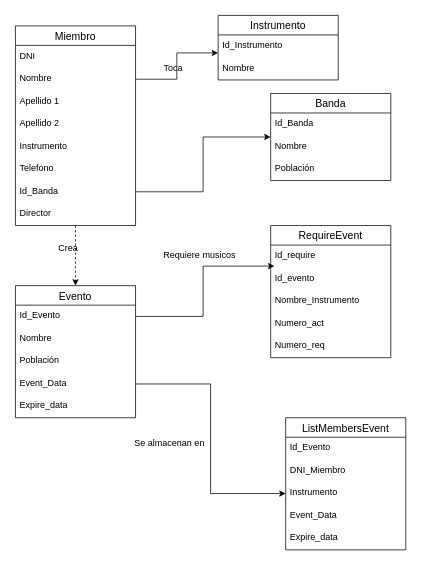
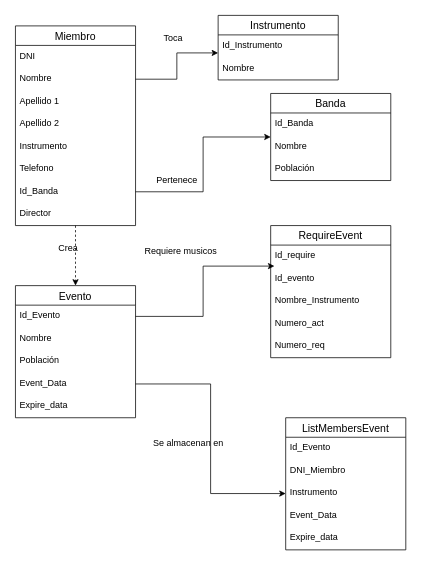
(173, 68) -> (173, 38)
none -> (177, 180)
(199, 255) -> (180, 252)
(169, 443) -> (188, 443)
